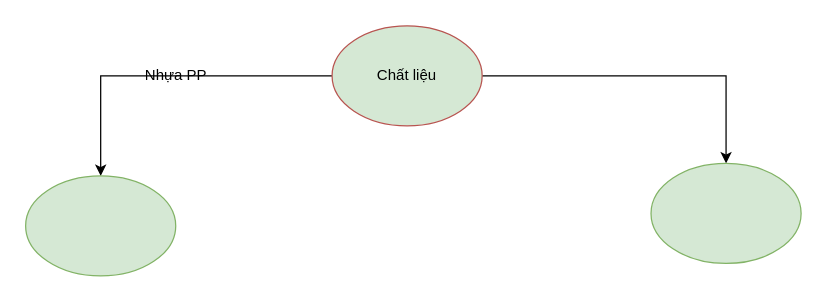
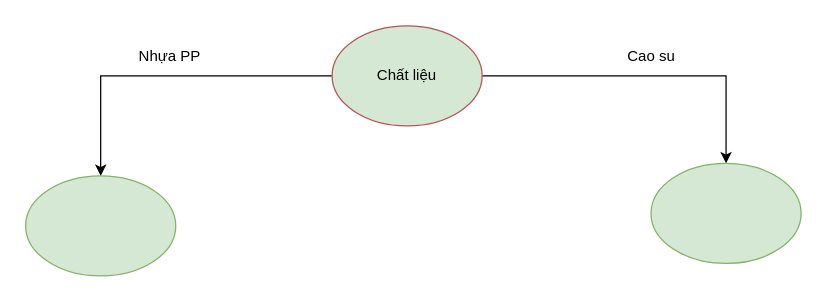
none -> (651, 57)
(176, 76) -> (169, 57)
